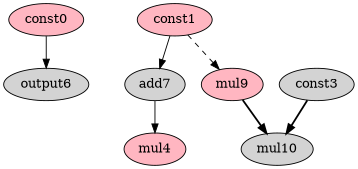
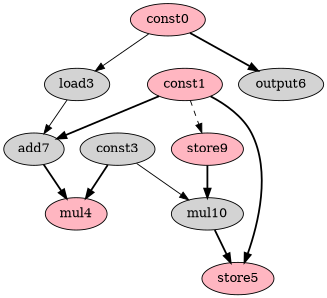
(46, 48) -> (220, 50)
(166, 48) -> (112, 116)
none -> (77, 84)
(232, 84) -> (207, 149)
(155, 112) -> (53, 178)
(299, 113) -> (159, 179)
none -> (99, 178)
none -> (238, 279)
